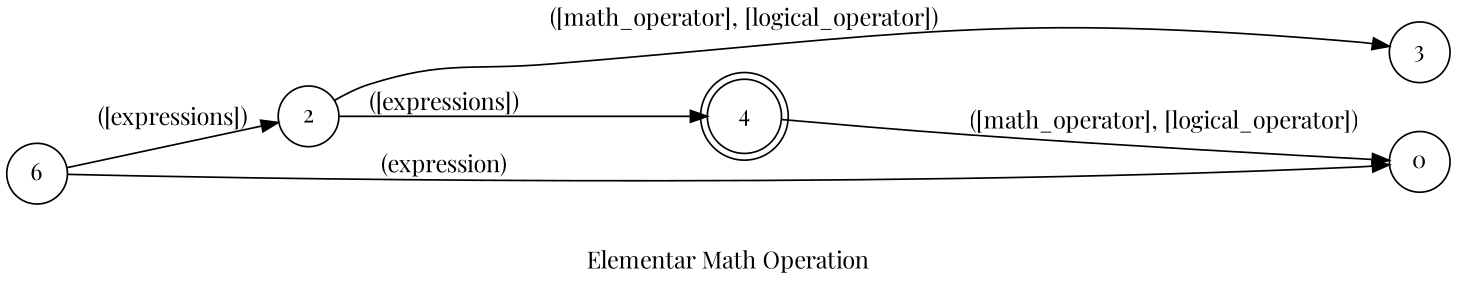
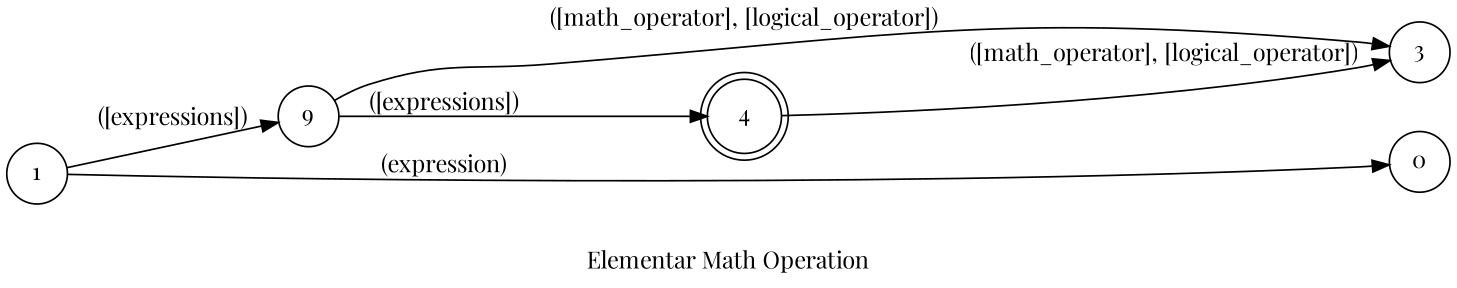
(309, 116) -> (309, 116)
(1077, 142) -> (1078, 100)
(37, 174) -> (37, 174)
